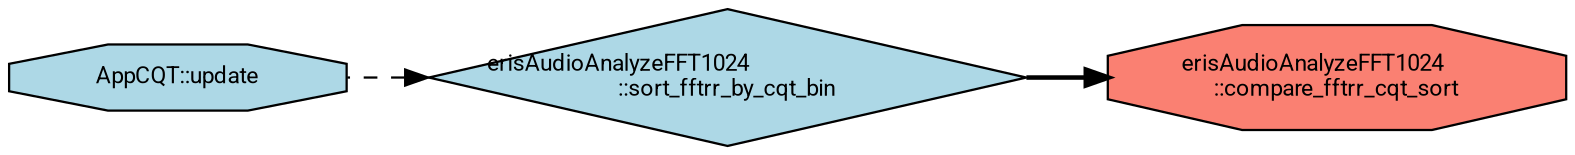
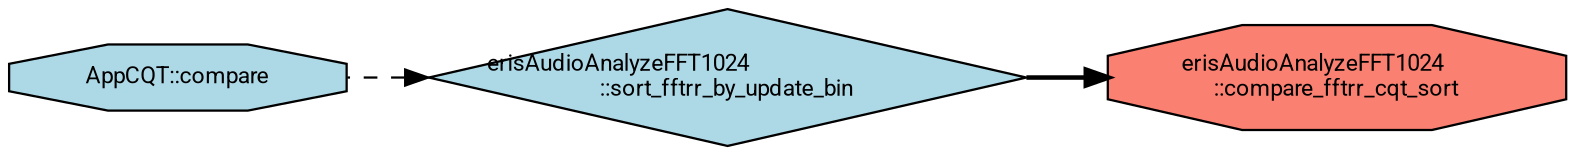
(178, 78) -> (178, 78)
(727, 78) -> (727, 78)
